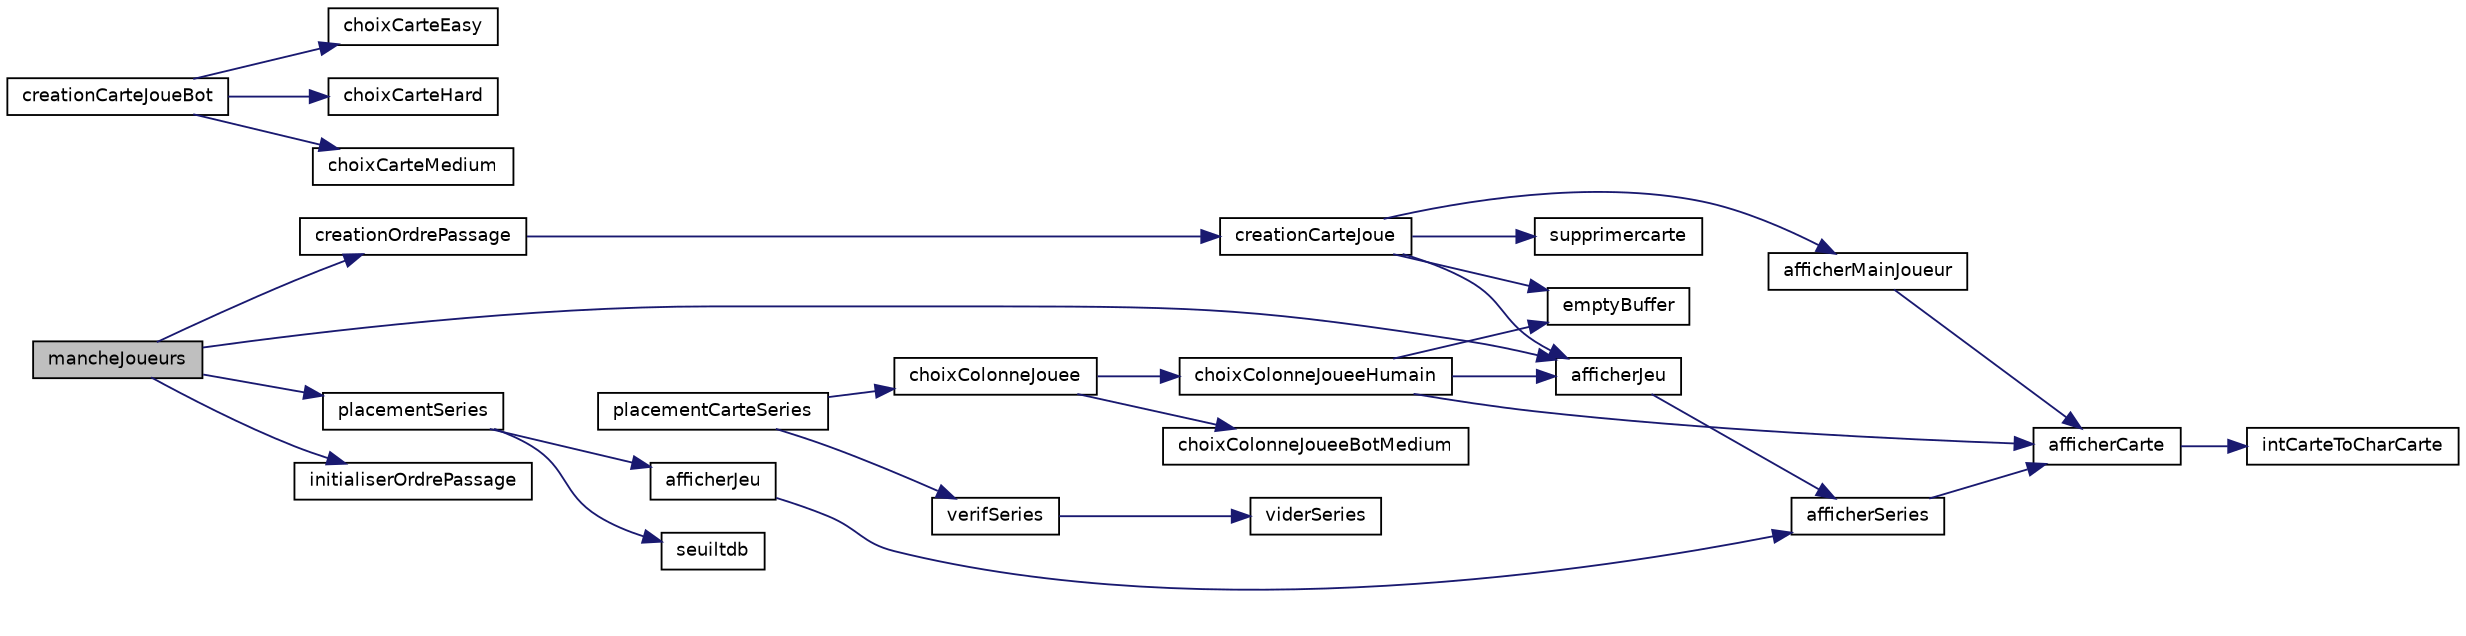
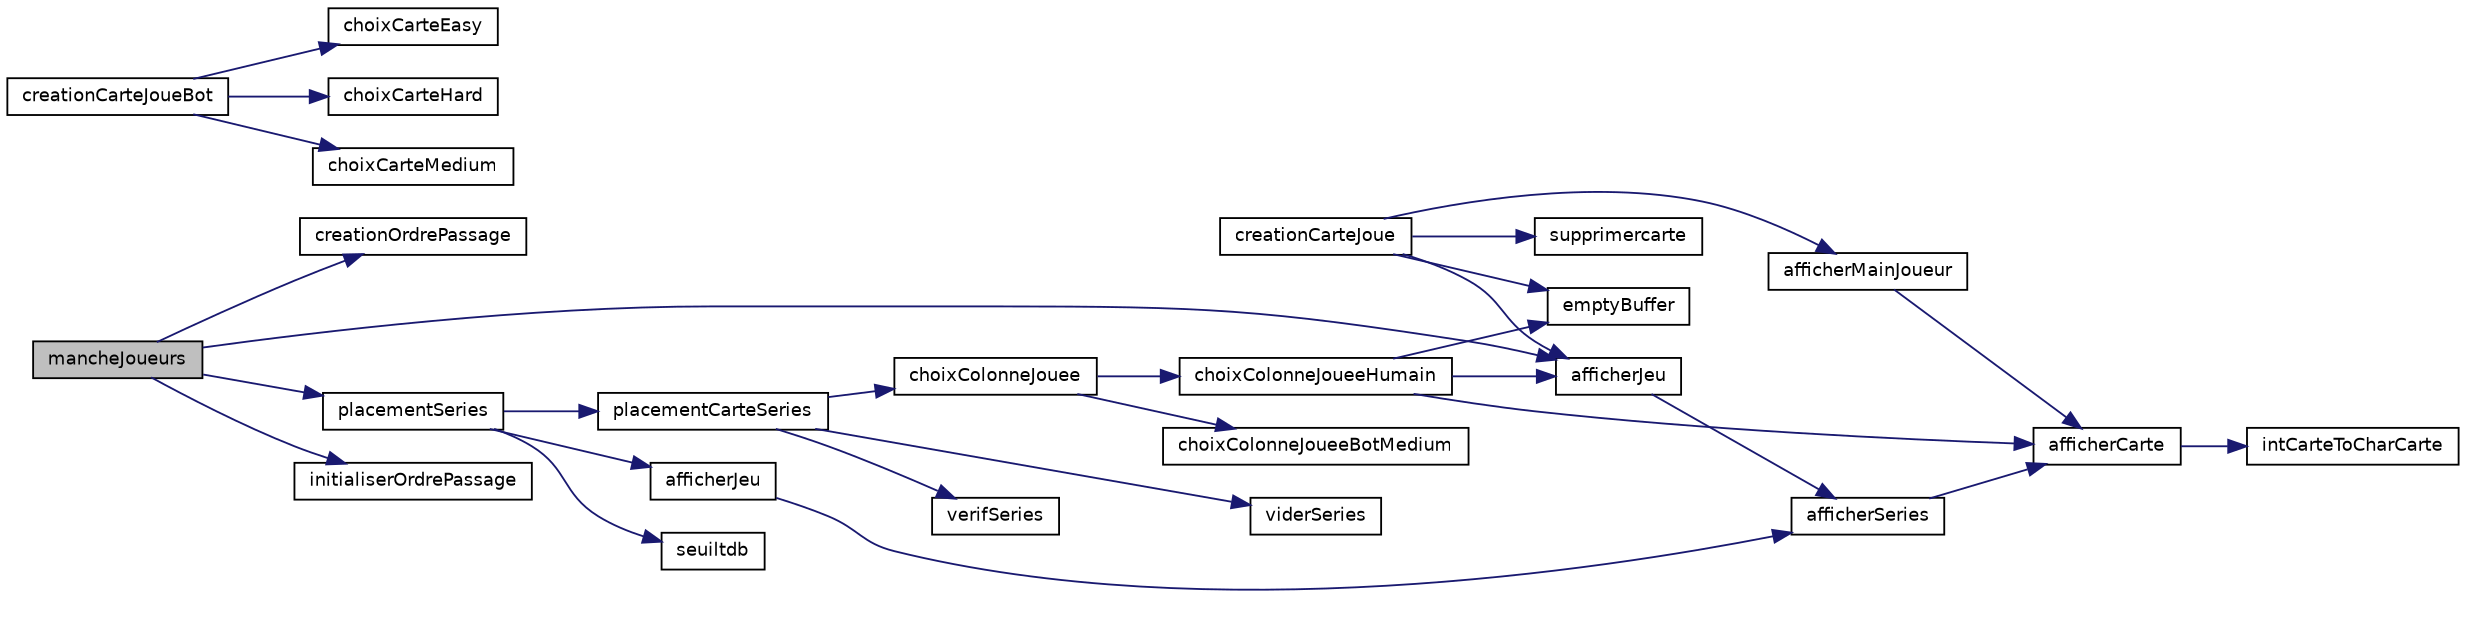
(864, 236) -> none
none -> (542, 411)
(1145, 516) -> (1023, 465)
